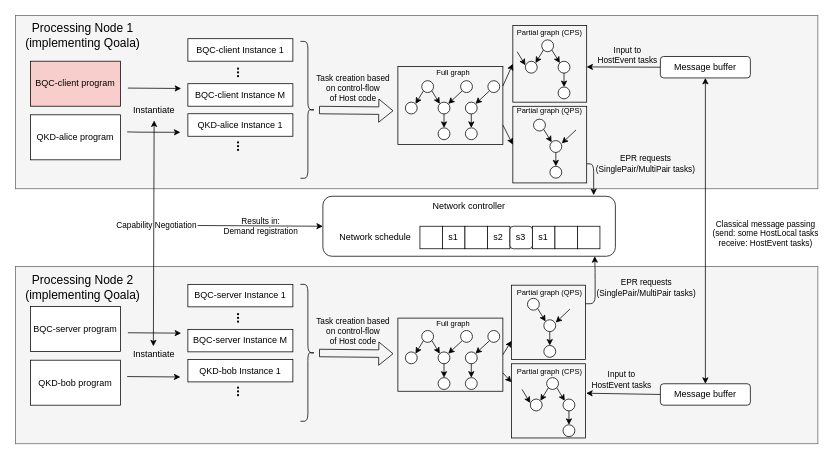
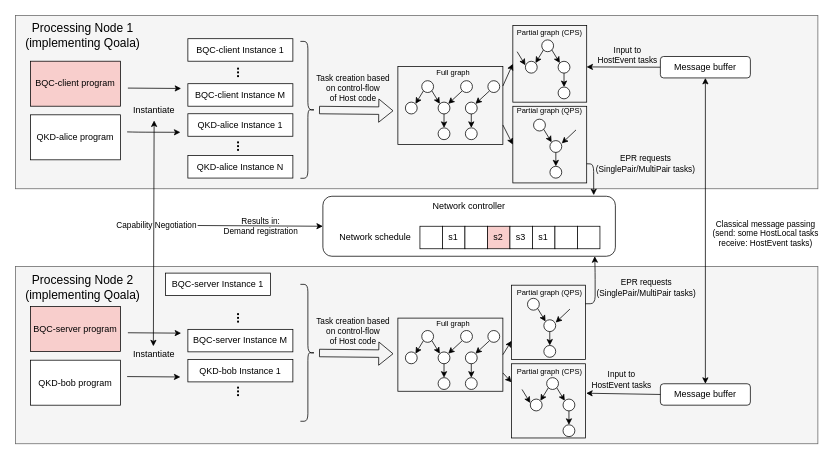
none -> (240, 167)
(499, 237) -> (499, 237)
(521, 237) -> (521, 237)
(240, 295) -> (218, 284)
(75, 329) -> (75, 329)
